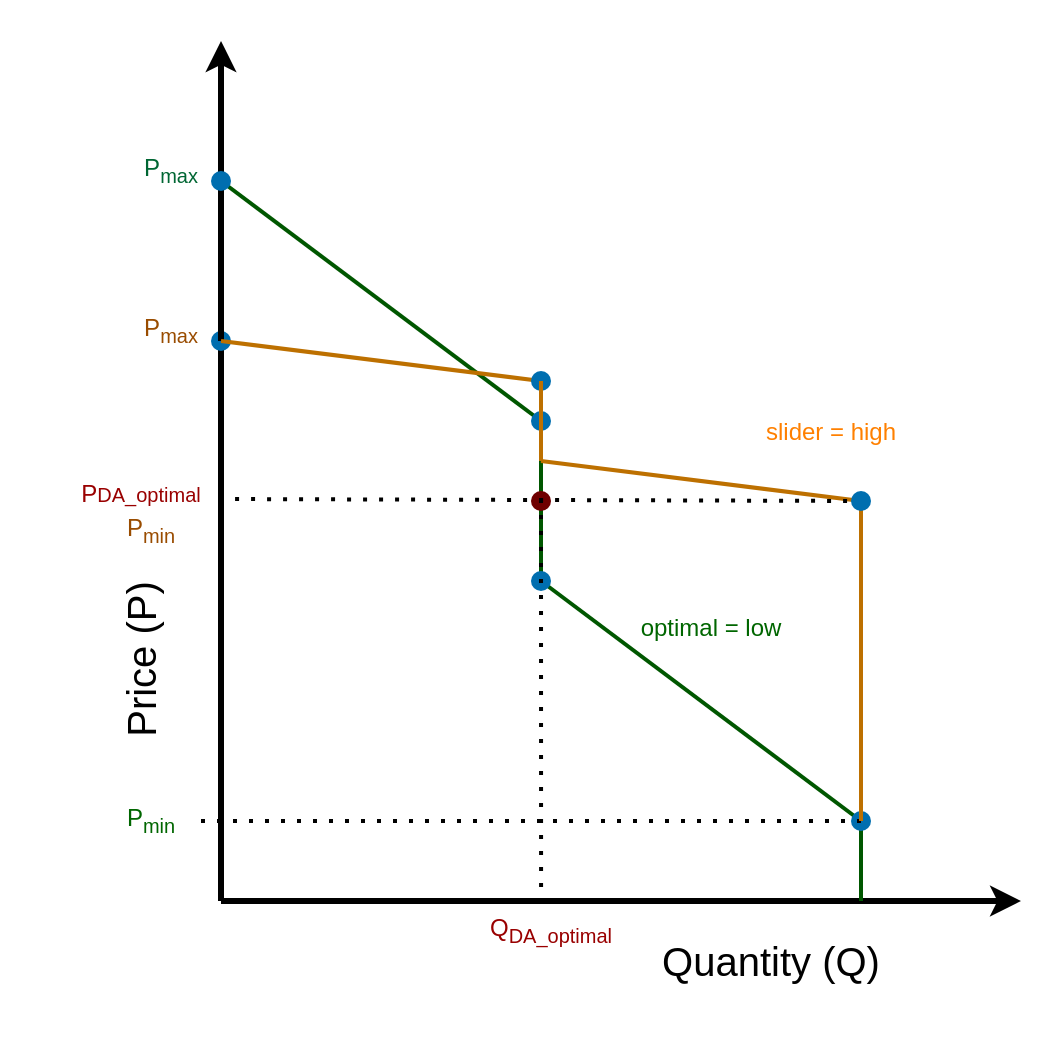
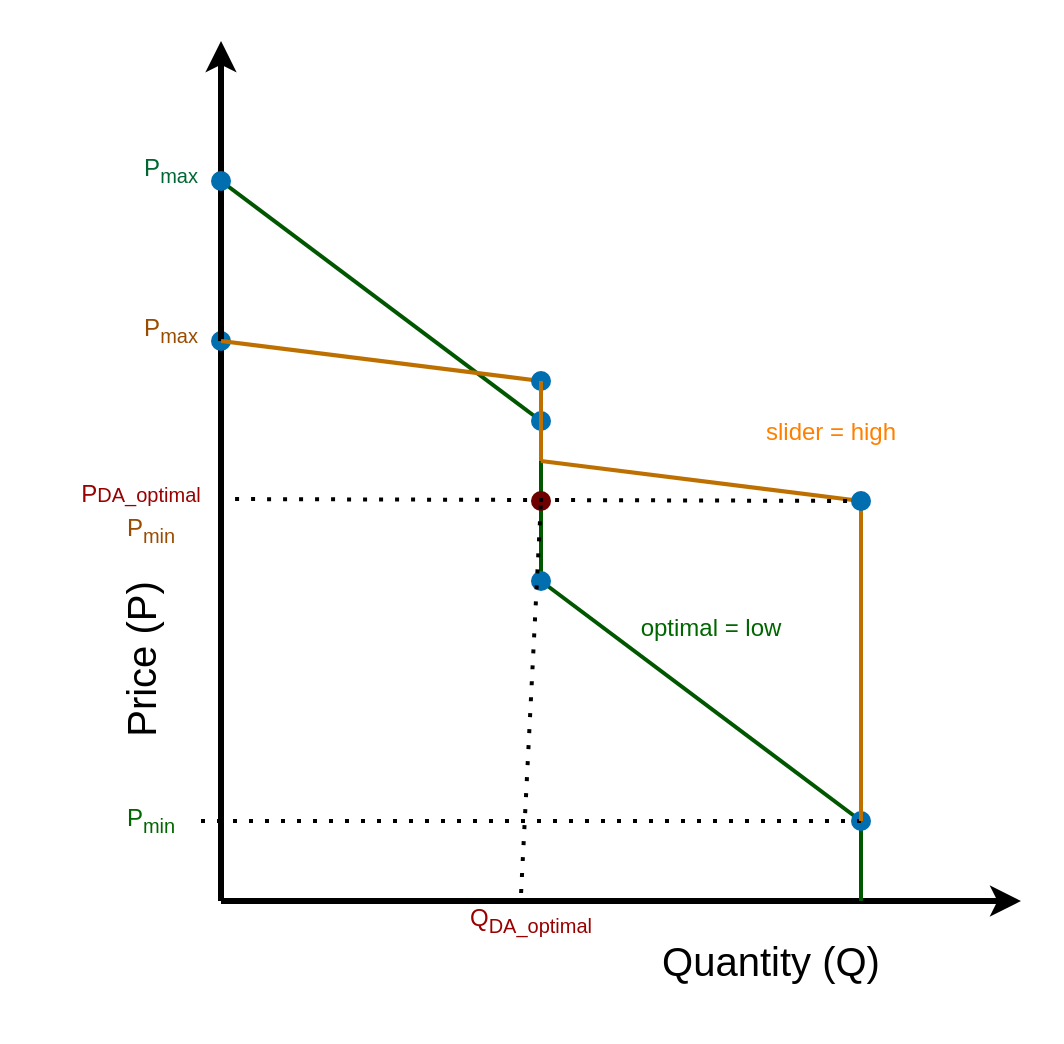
(551, 931) -> (531, 921)
